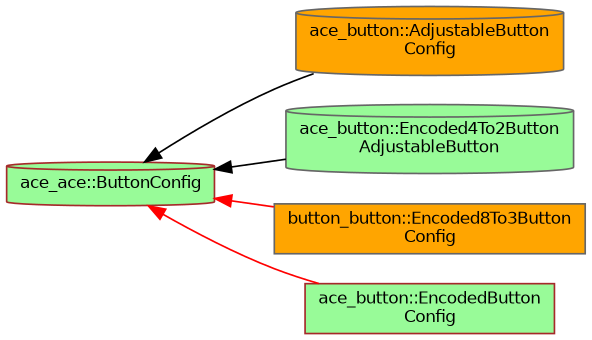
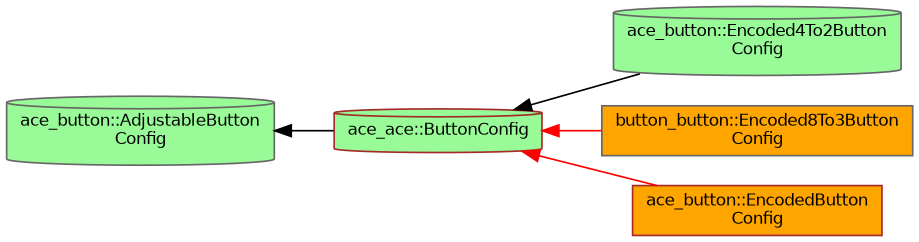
(430, 41) -> (140, 131)
(234, 109) -> (313, 131)
(430, 139) -> (757, 41)
(430, 309) -> (757, 211)
